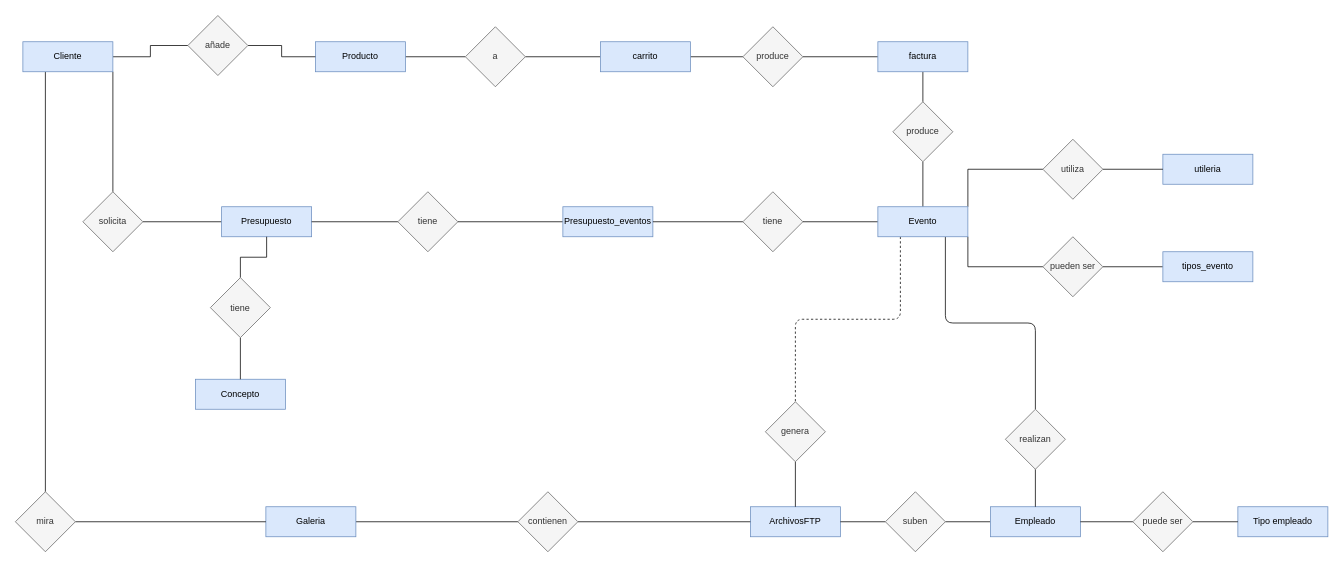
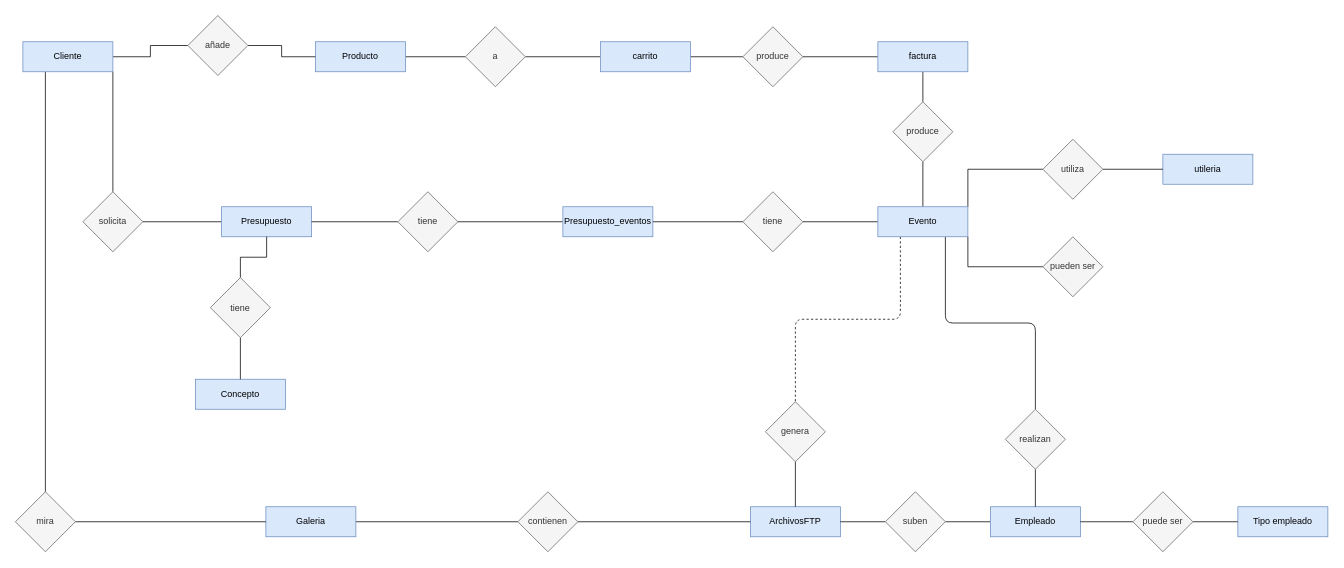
(1133, 267) -> none
(1208, 267) -> none
